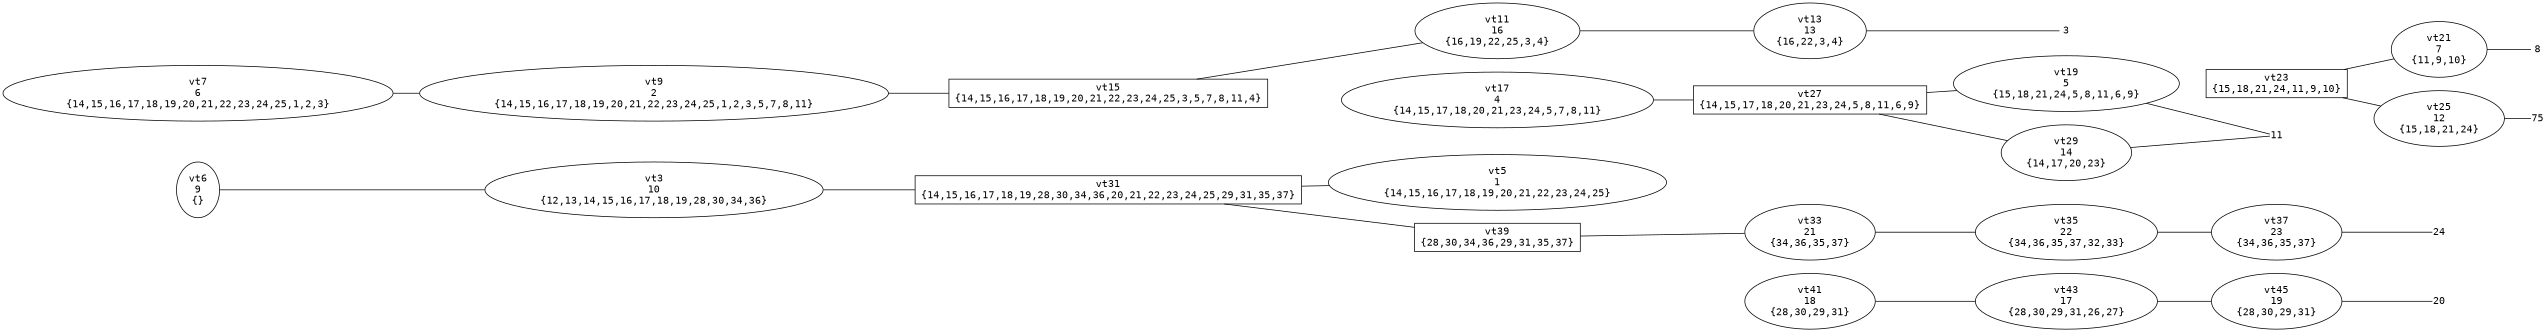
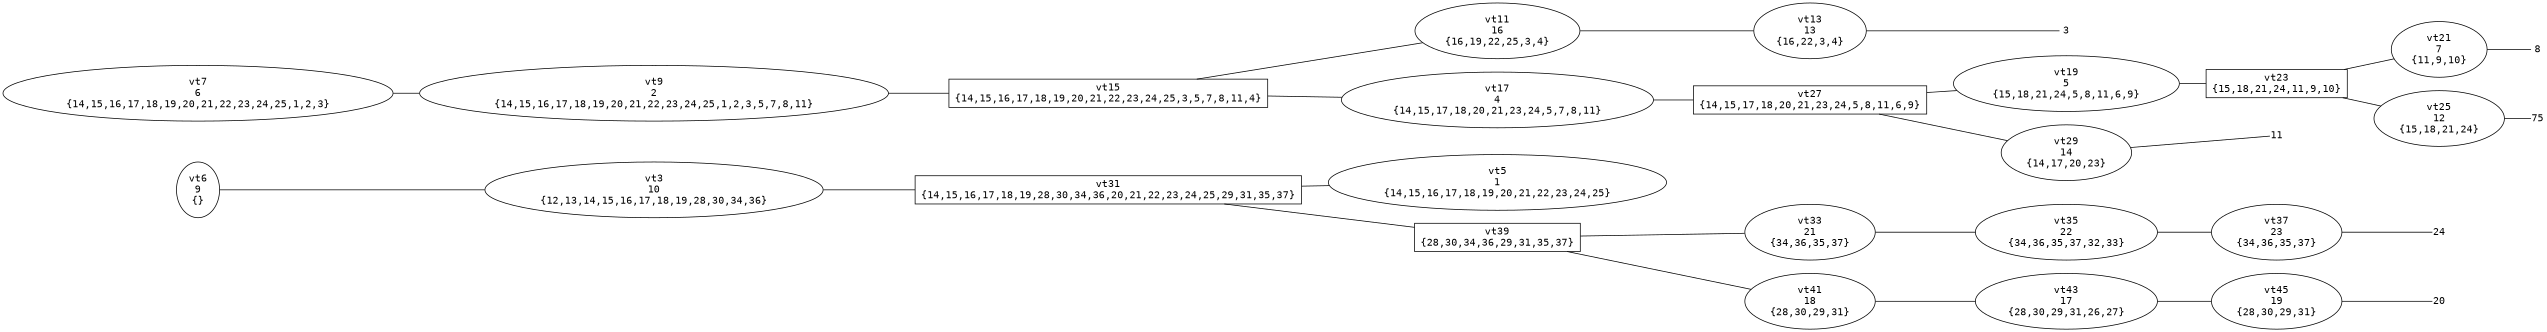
none -> (1305, 97)
(2208, 119) -> (2193, 84)
none -> (1659, 270)
